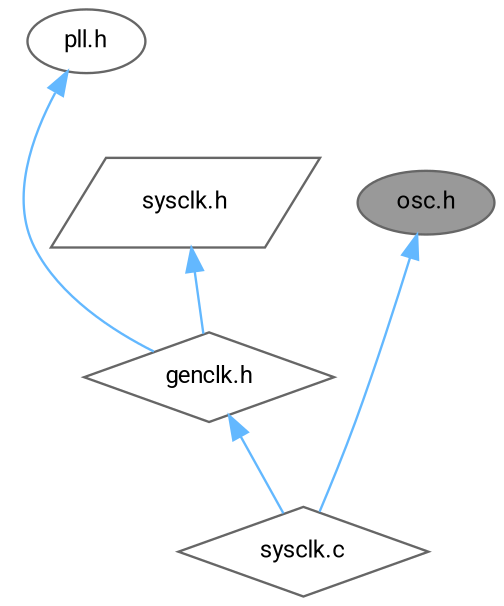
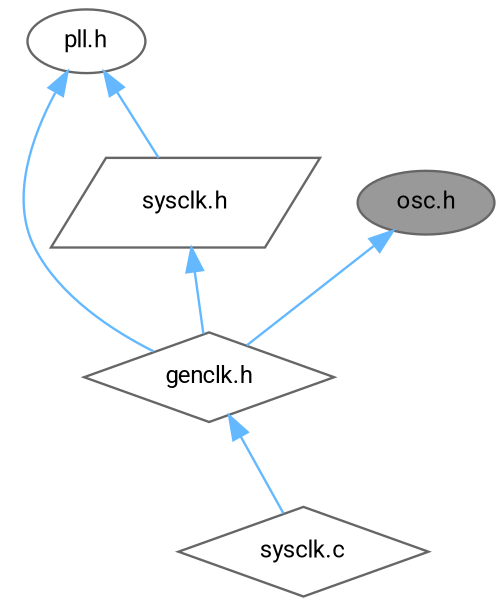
none -> (138, 125)
(368, 386) -> (310, 296)
